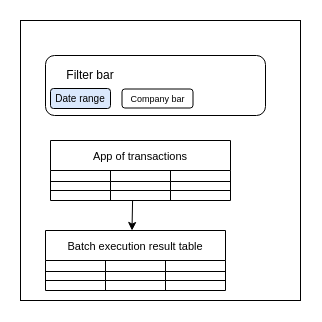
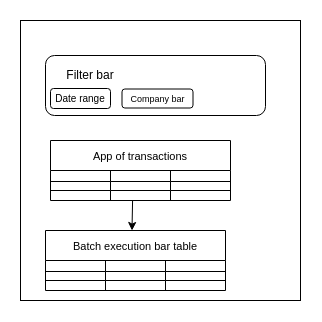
(81, 99) -> (81, 99)
(135, 246) -> (135, 246)
